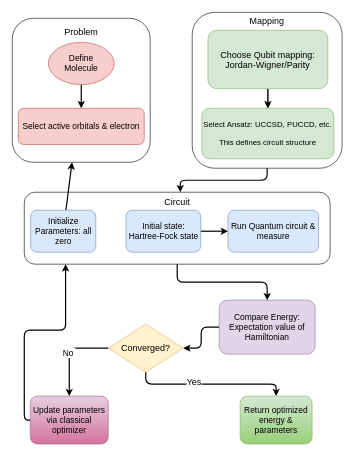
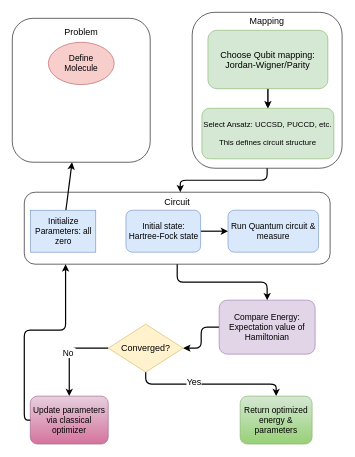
(81, 95) -> none
(81, 126) -> none
(63, 231) -> (63, 231)
